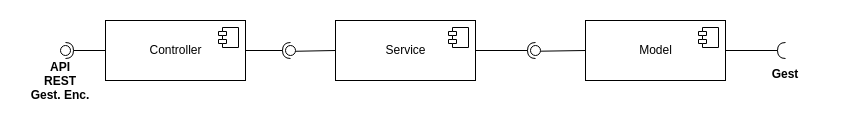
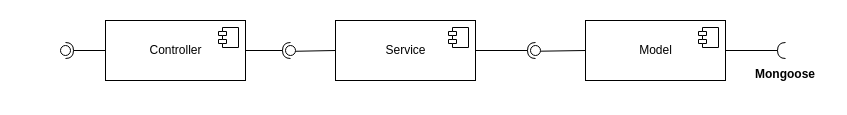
(785, 74) -> (785, 74)
(61, 81) -> none
